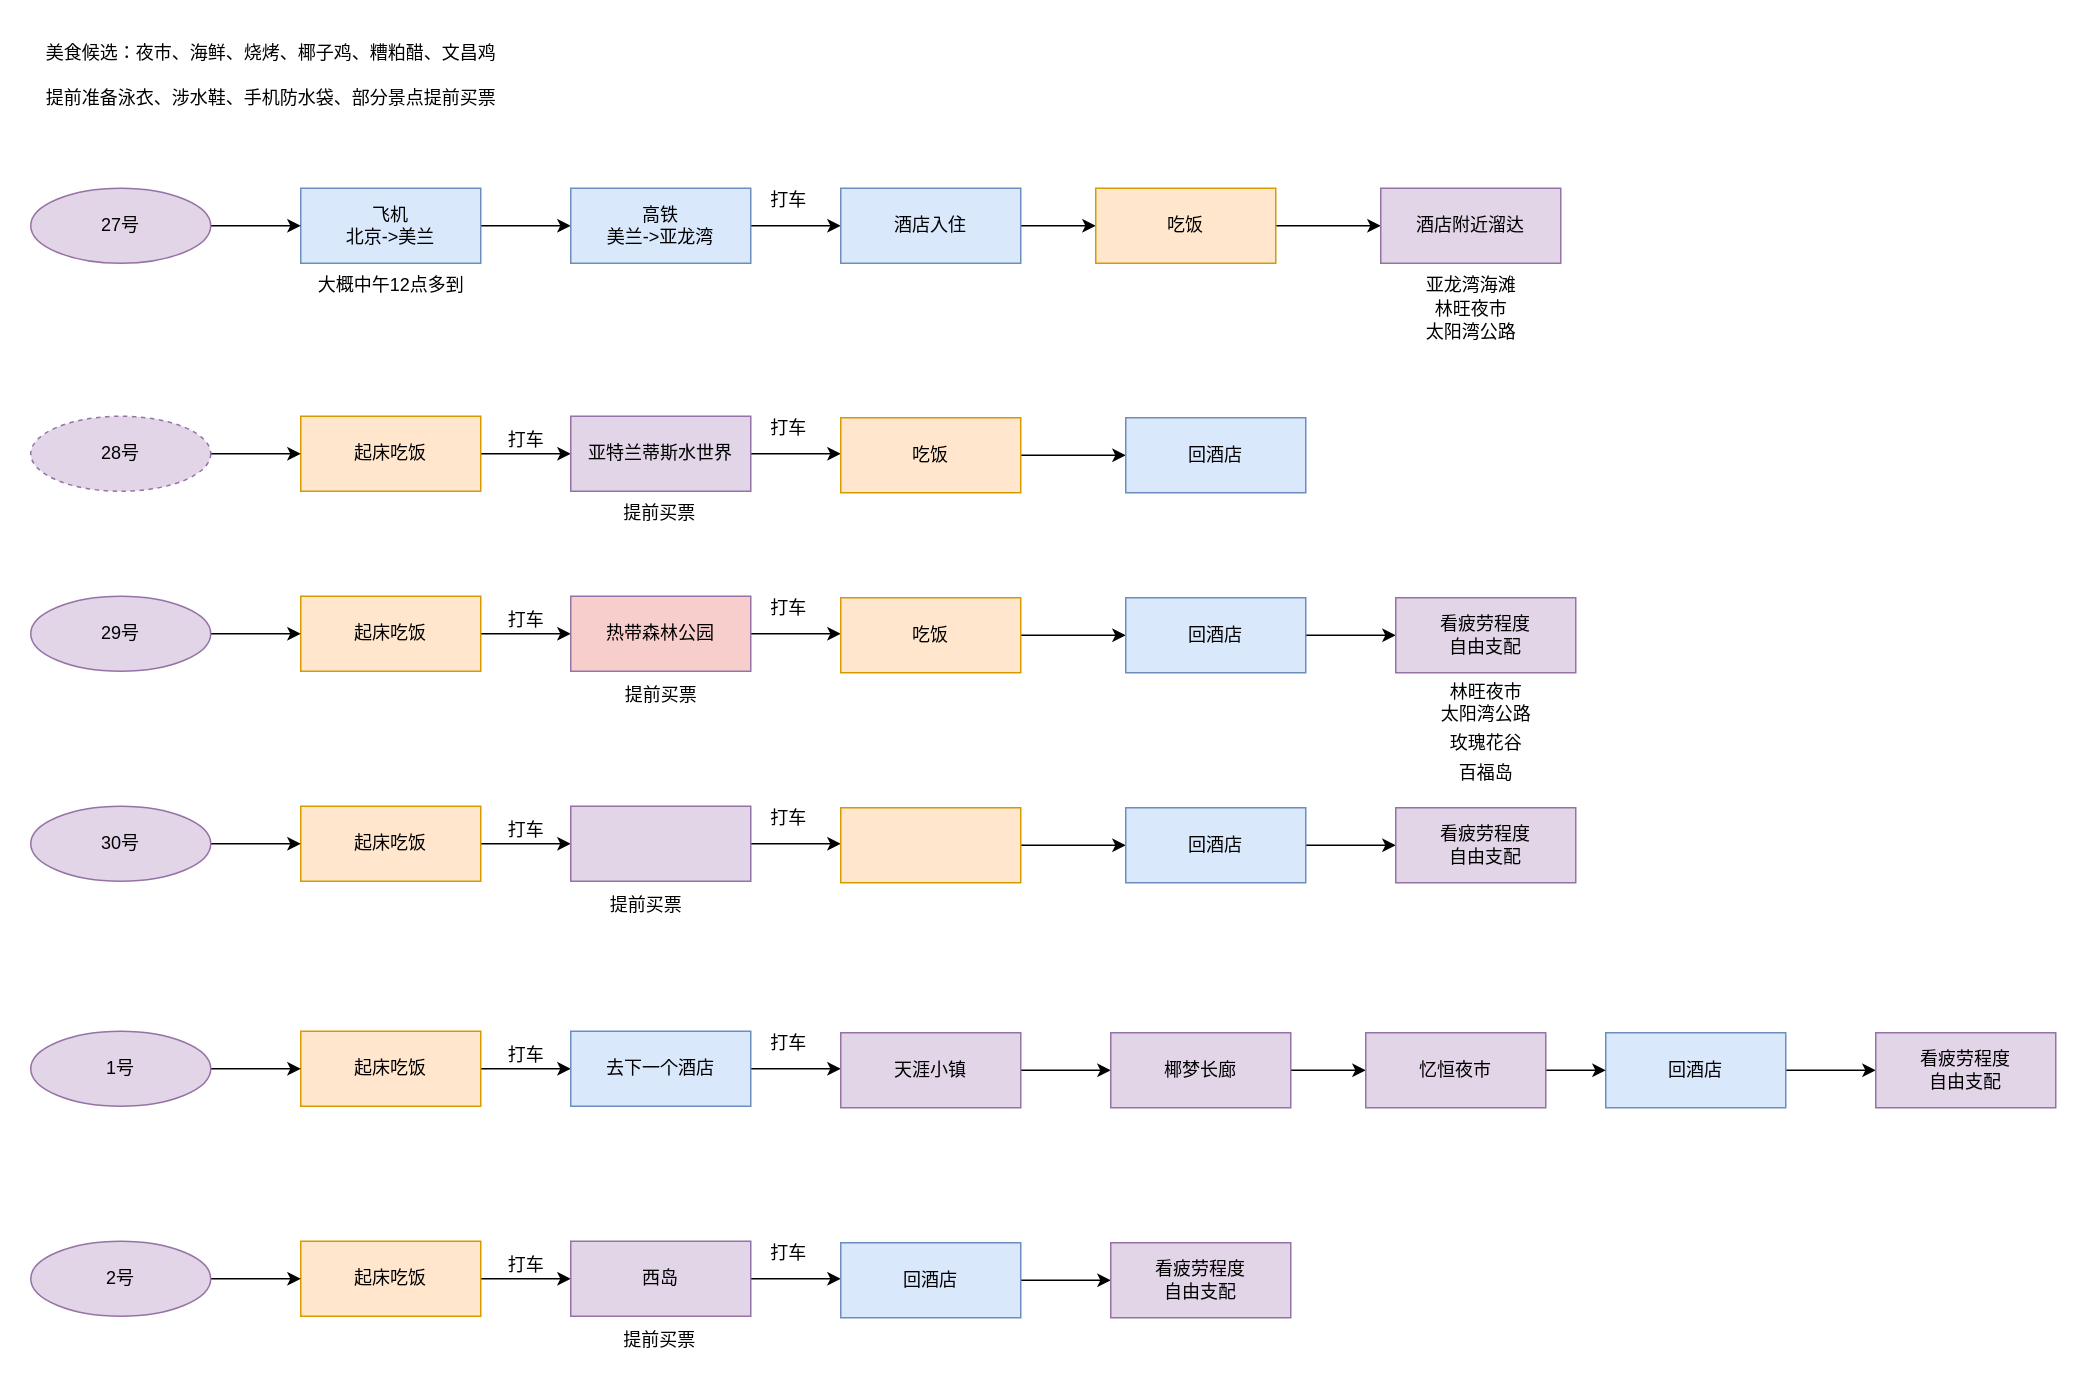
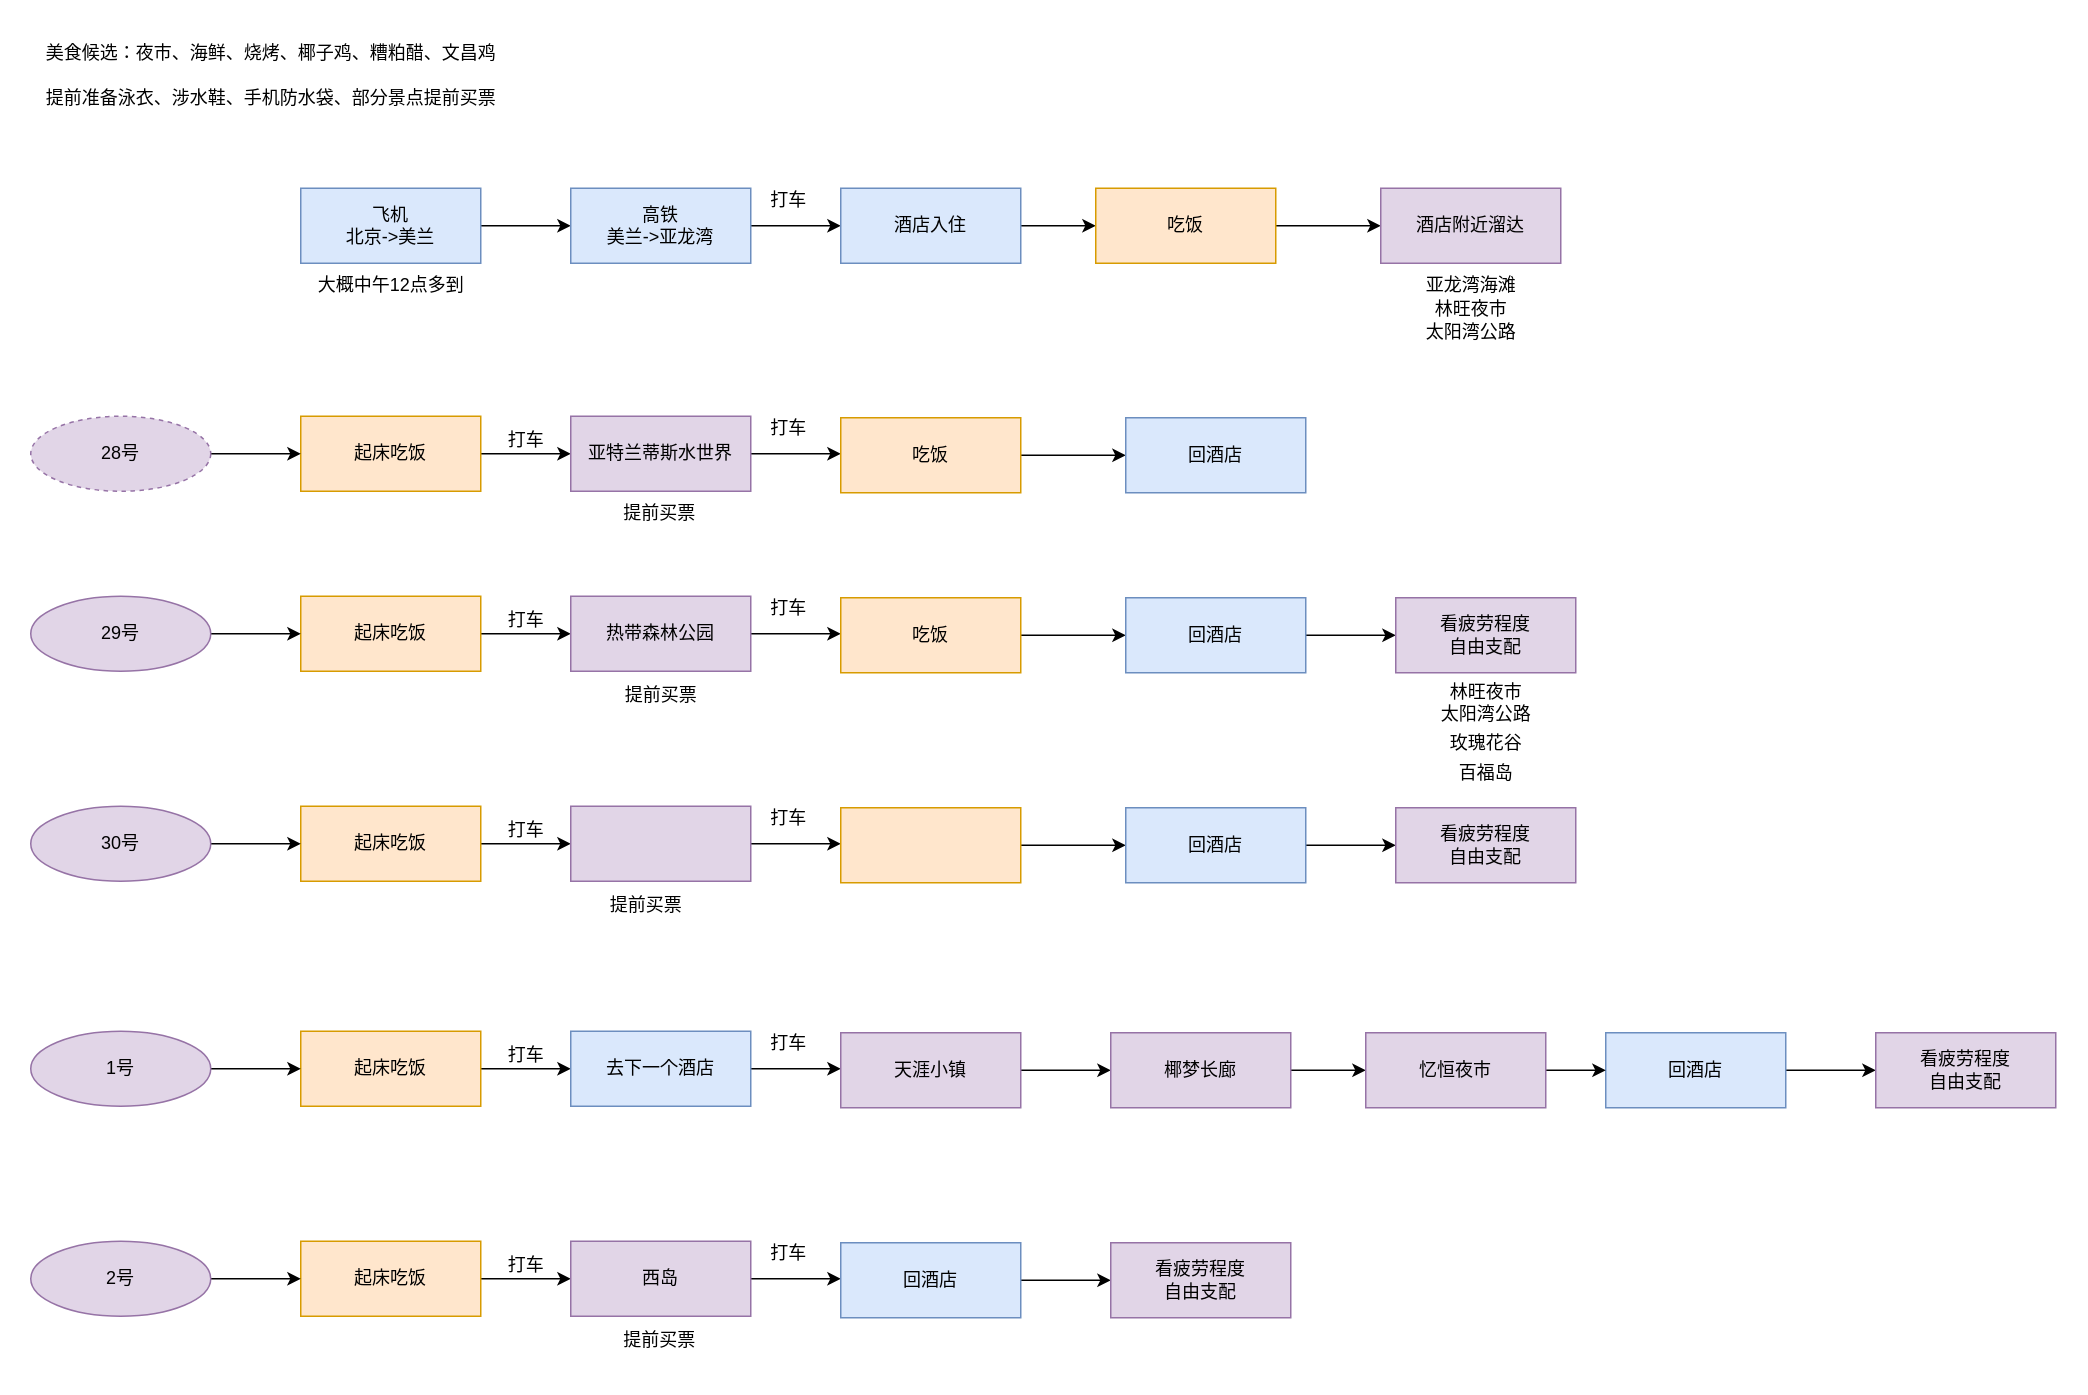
(121, 226) -> none
(251, 226) -> none
(661, 634) -> (661, 634)
